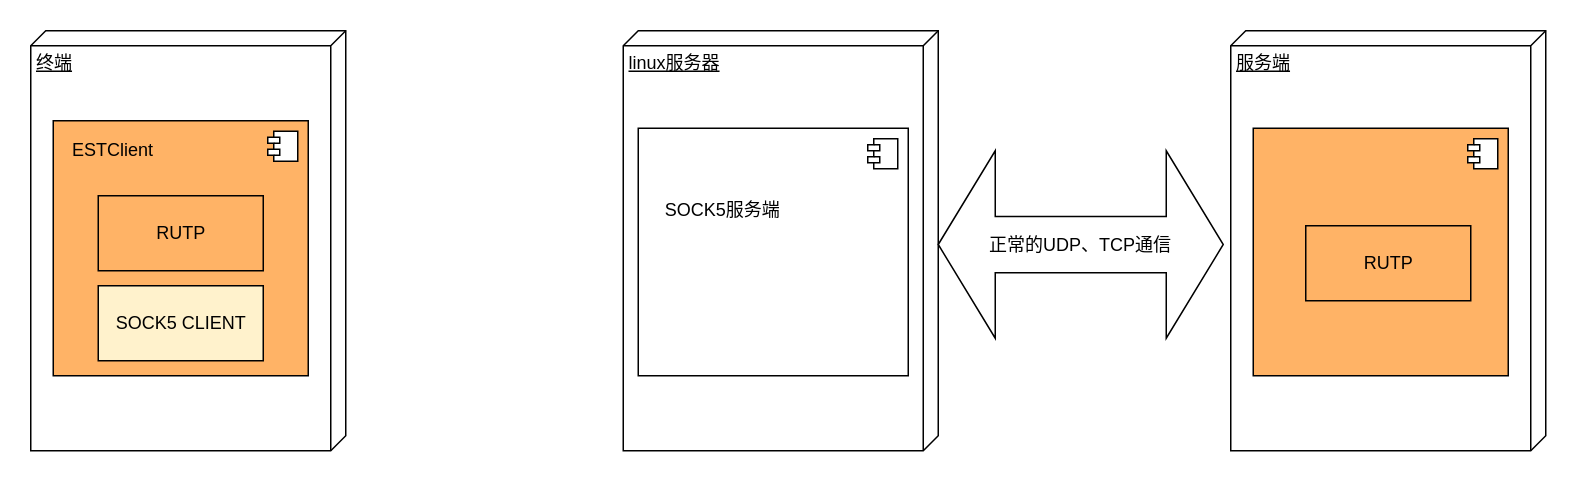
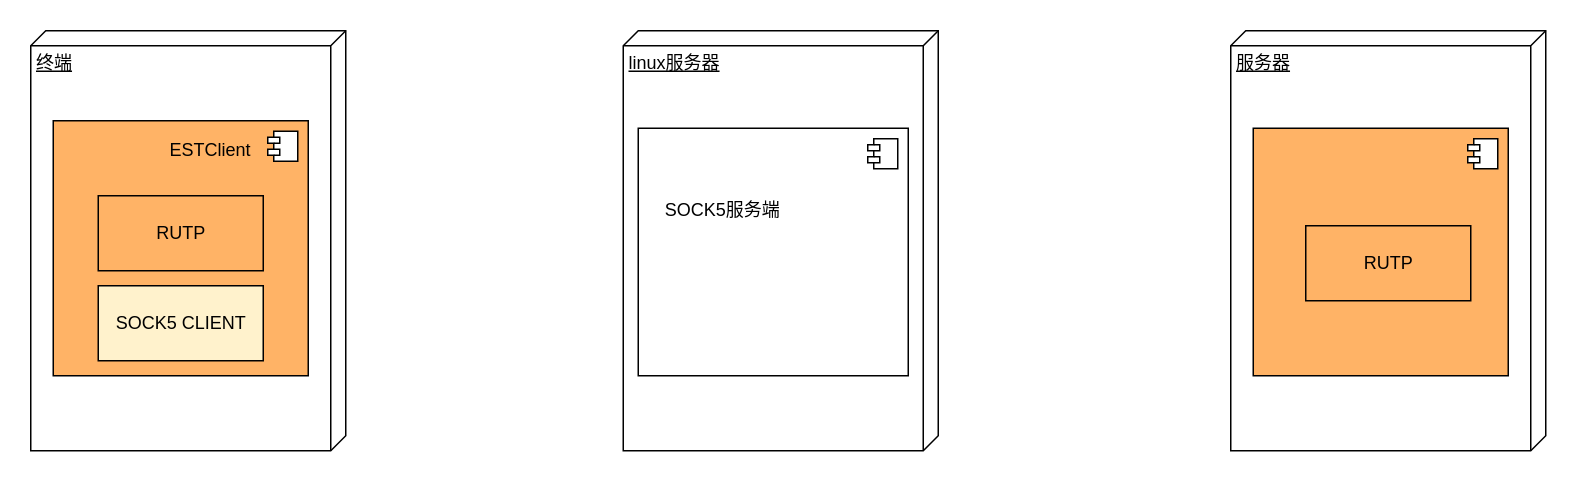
(1264, 64) -> (1264, 64)
(113, 151) -> (211, 151)
(1081, 245) -> none
